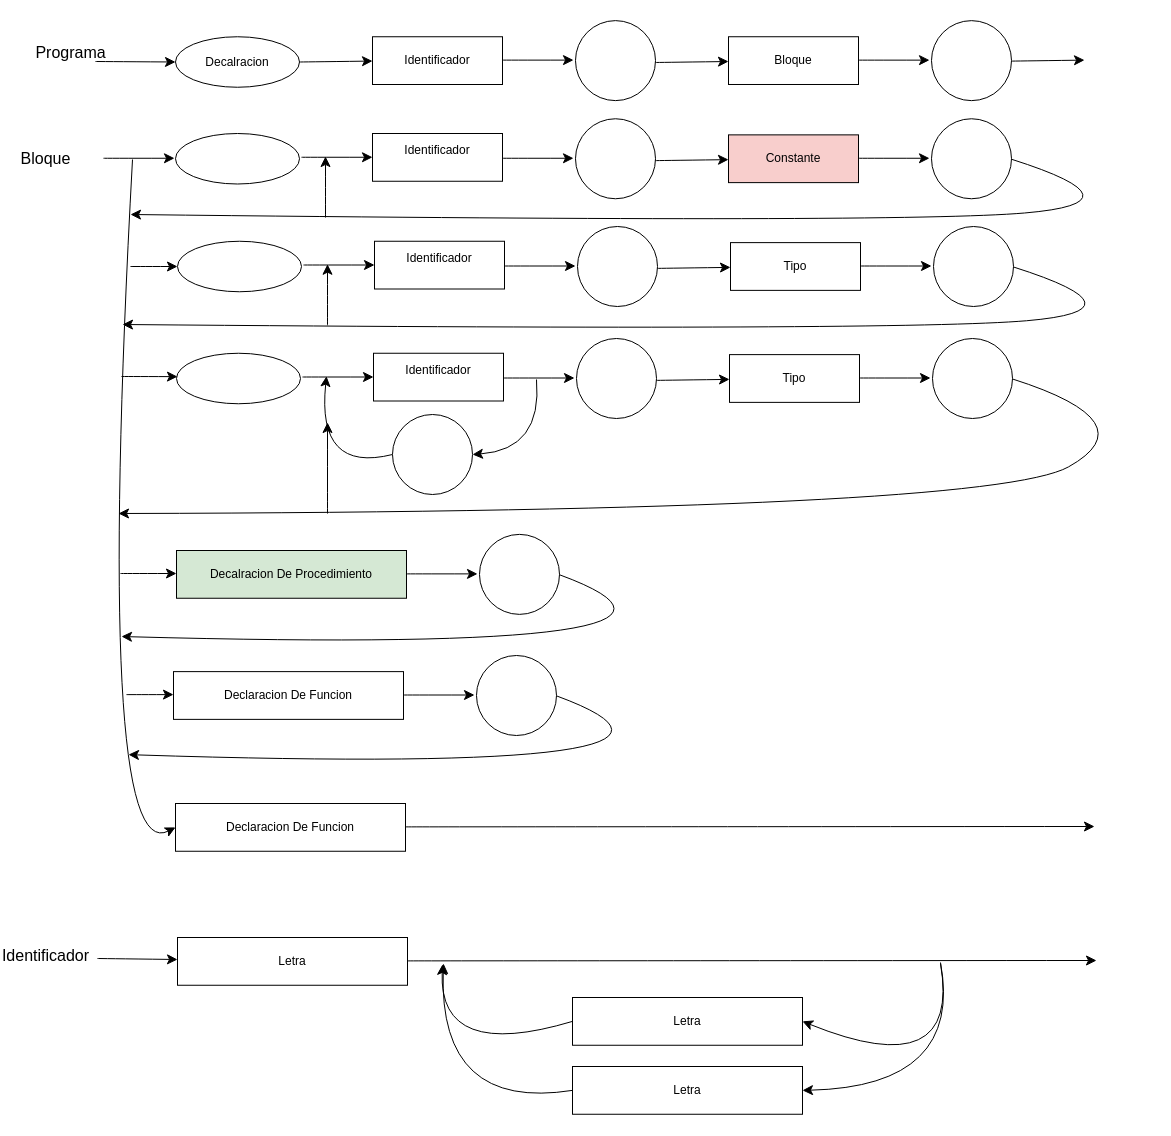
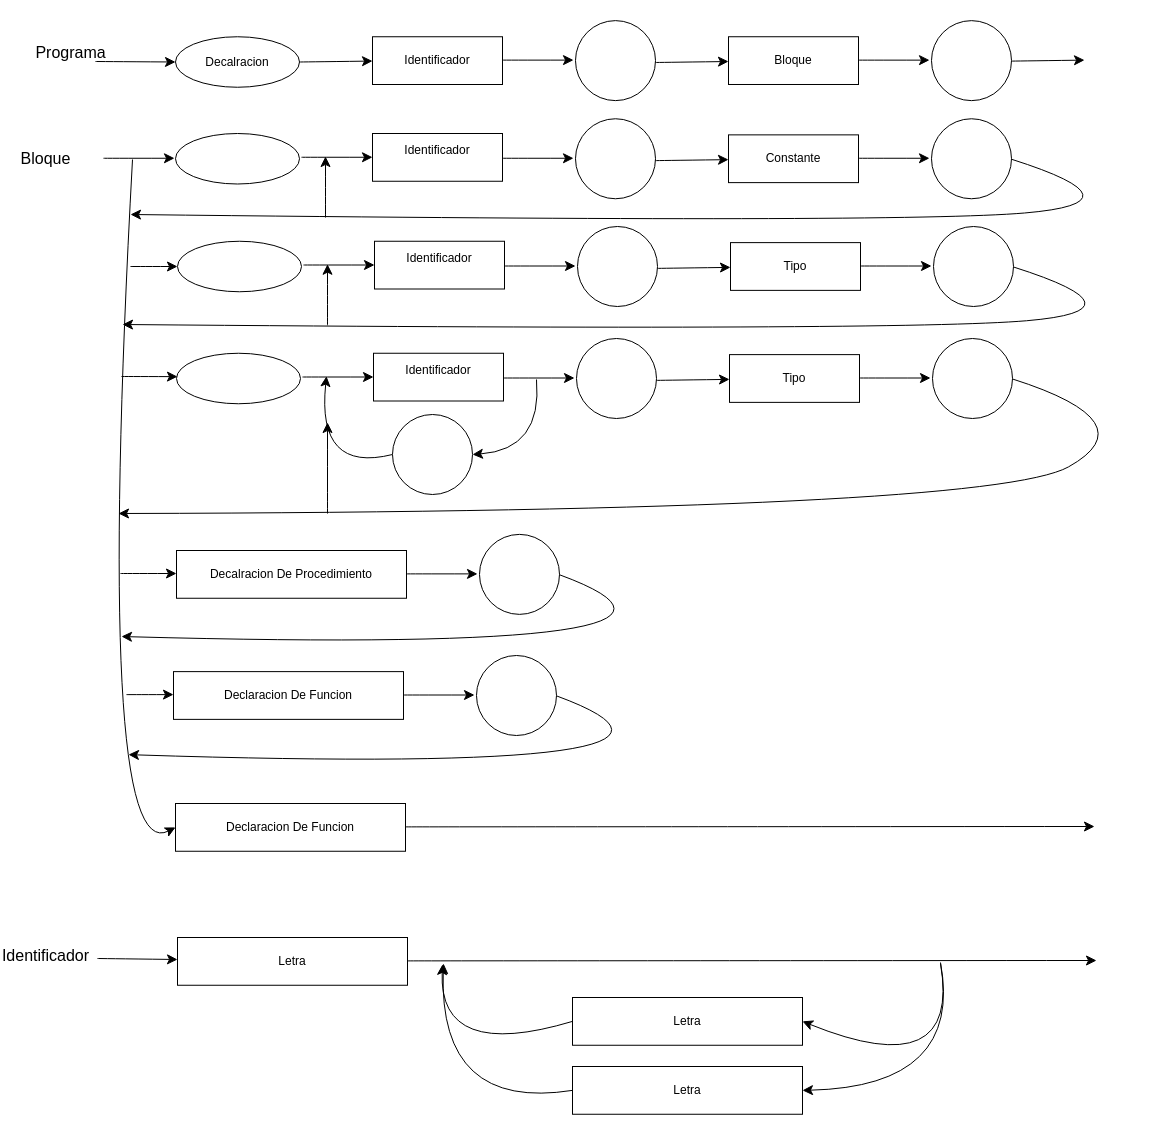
(794, 159) -> (794, 159)
(292, 574) -> (292, 574)
